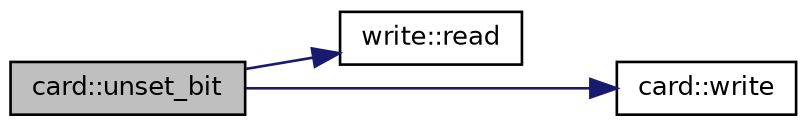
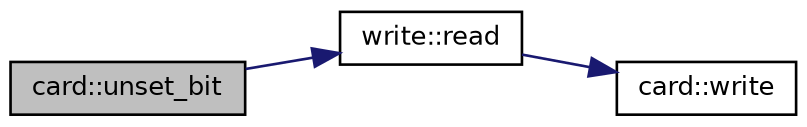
(418, 88) -> (556, 61)
